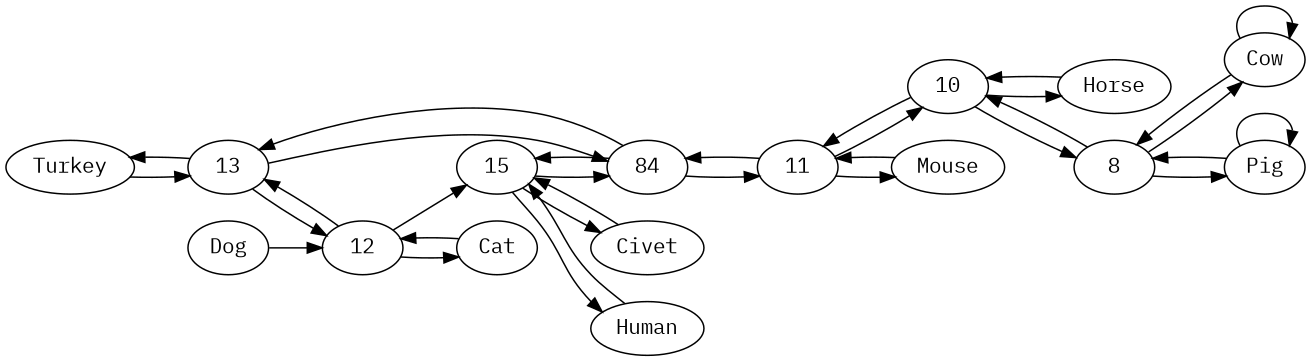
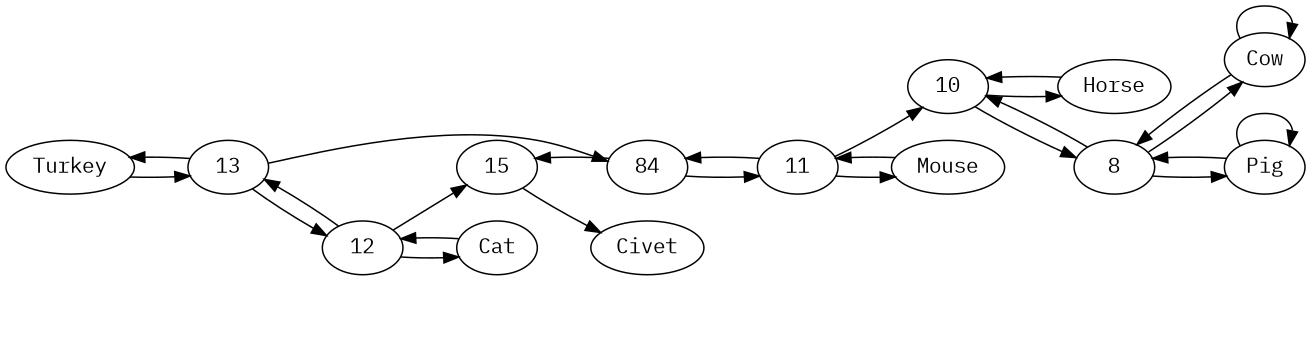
(449, 109) -> none
(873, 117) -> none
(565, 177) -> none
(584, 204) -> none
(228, 248) -> none
(647, 328) -> none
